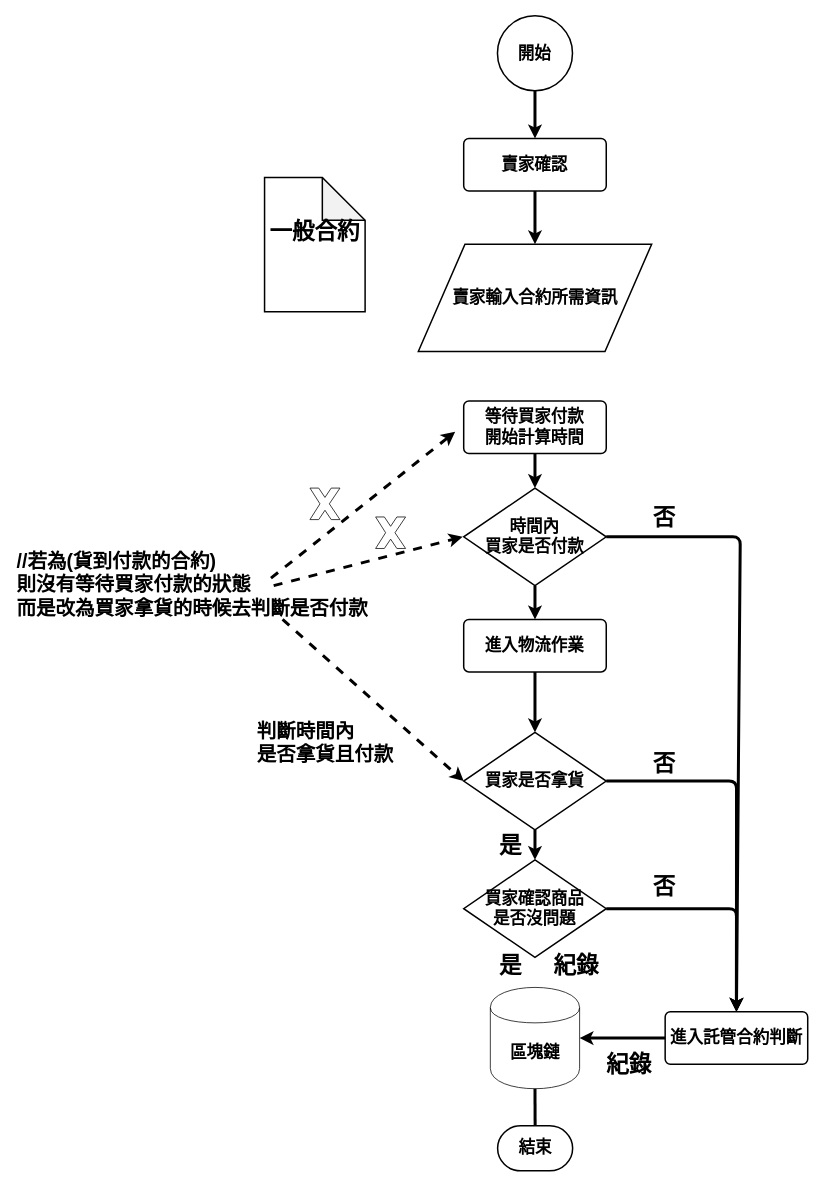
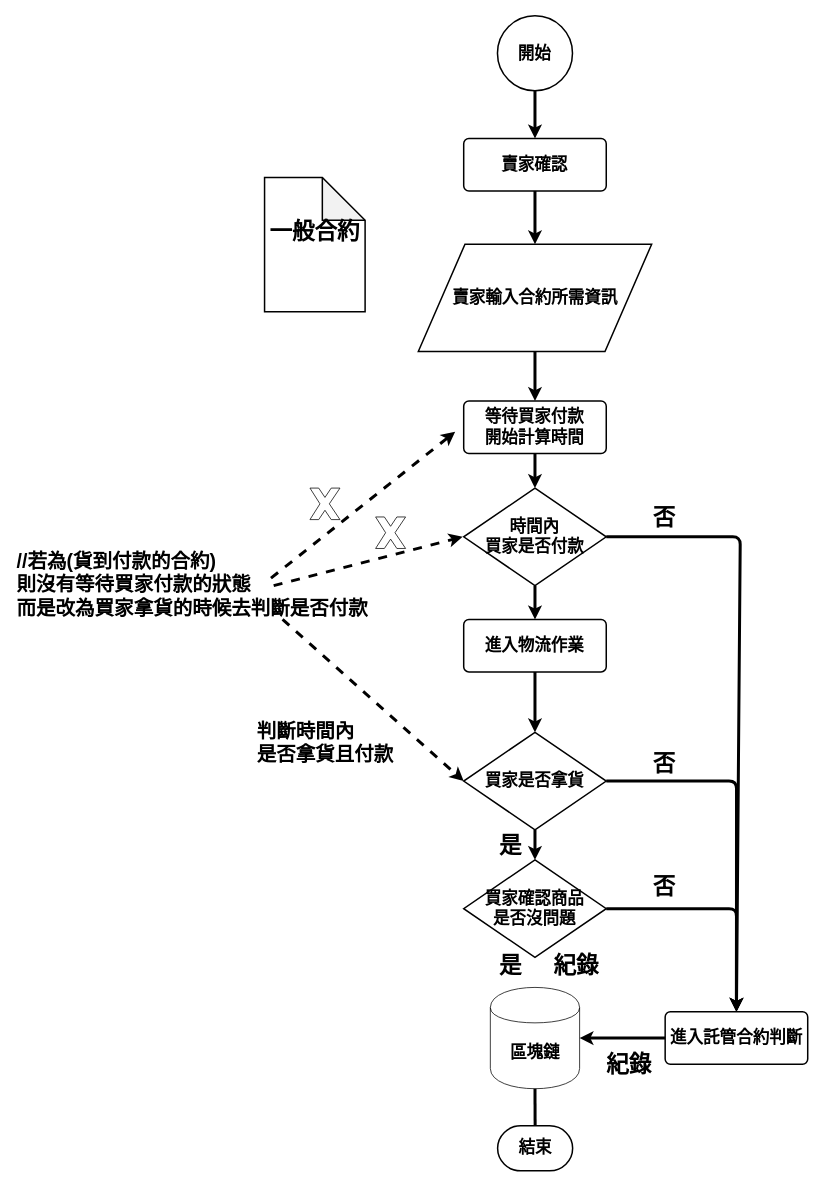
none -> (535, 372)
